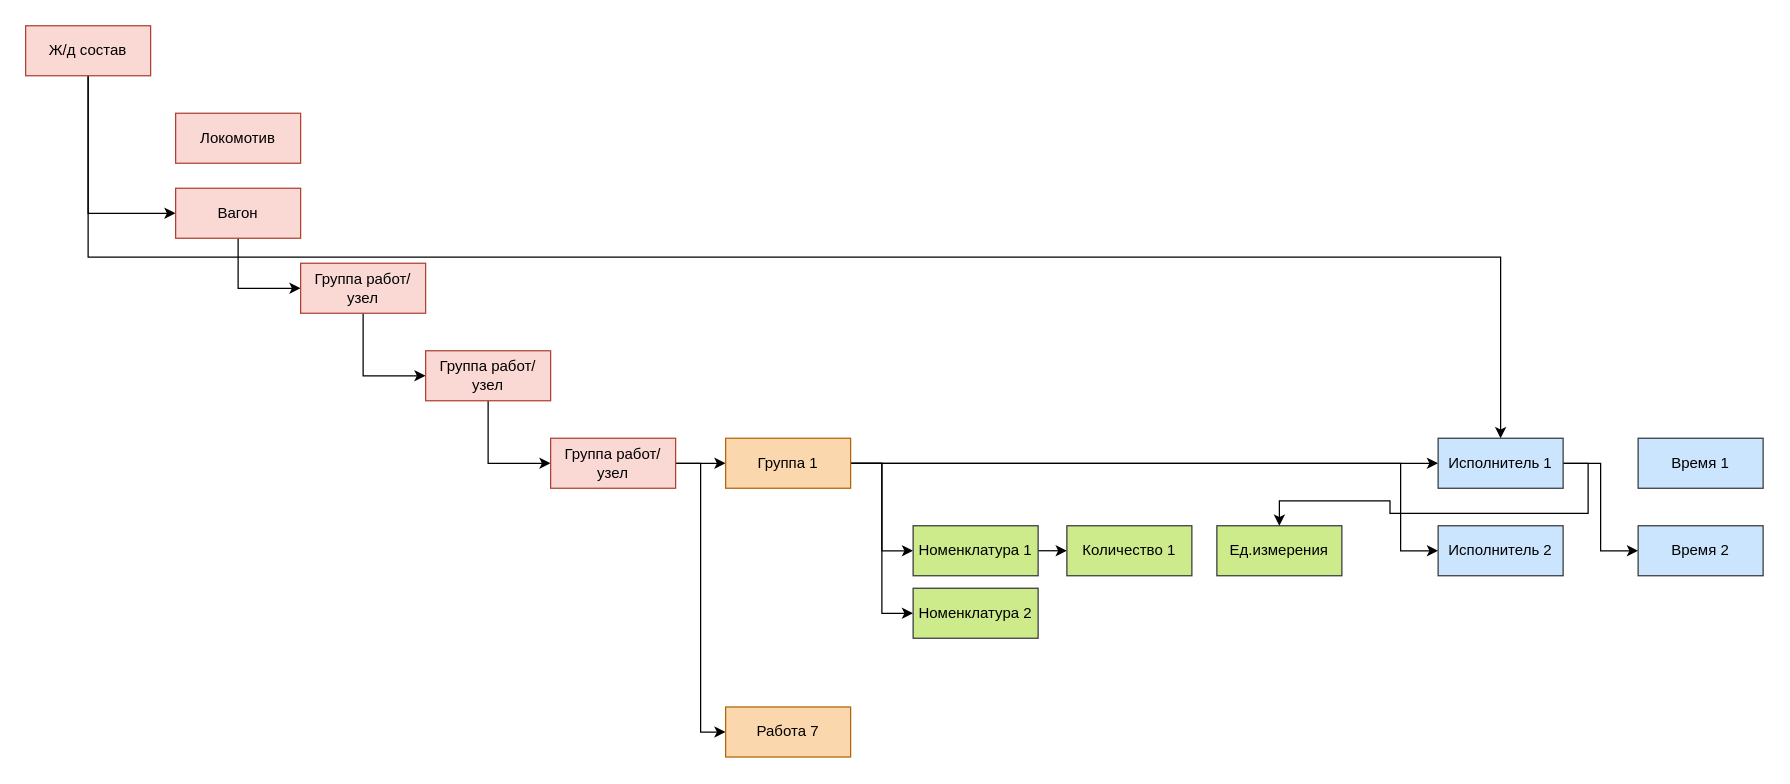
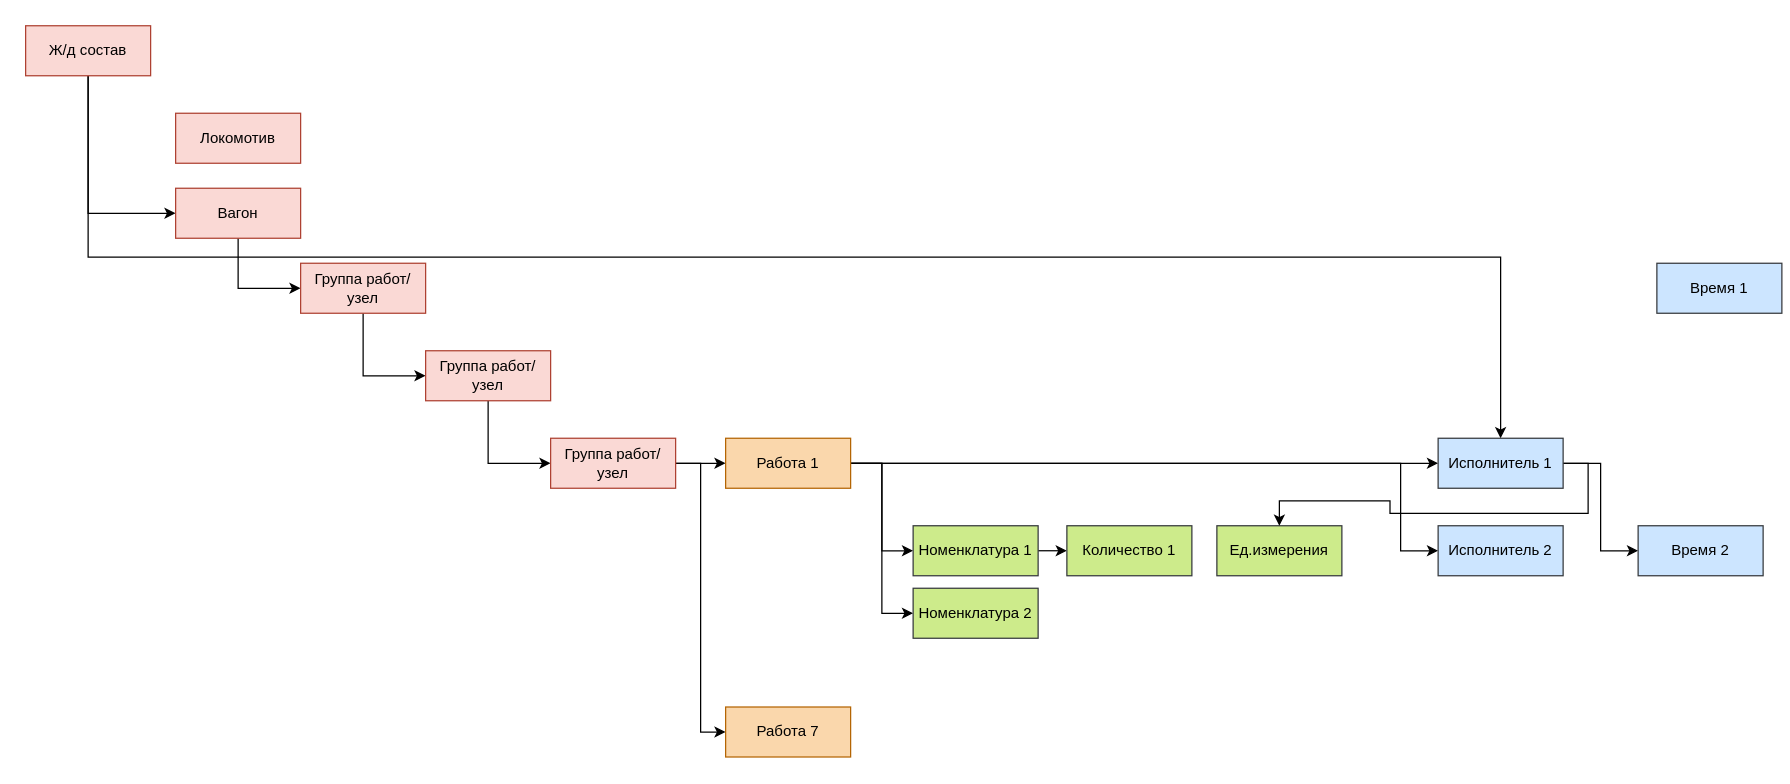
(788, 463) -> (788, 463)
(1701, 463) -> (1719, 288)
